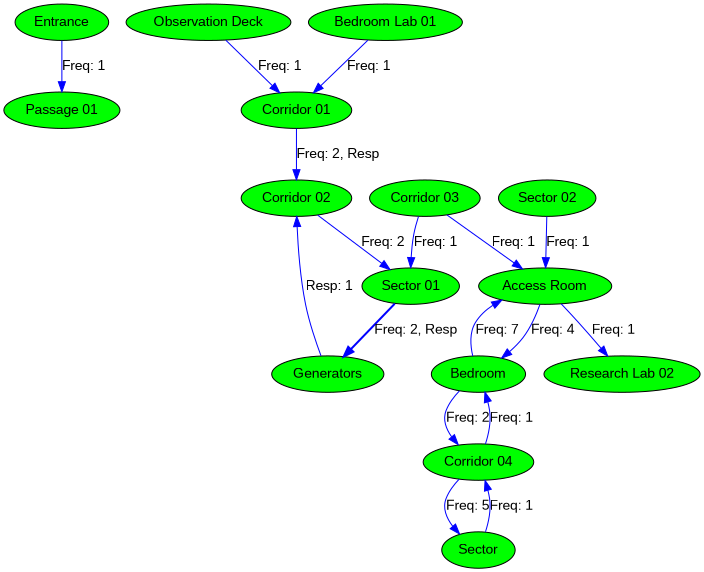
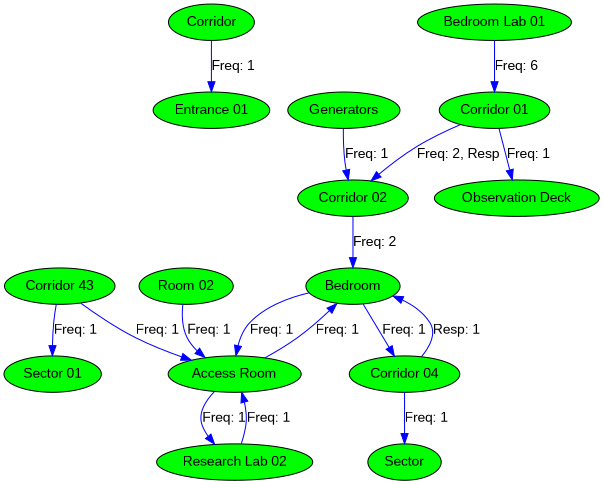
(62, 22) -> (211, 22)
(249, 63) -> (504, 149)
(369, 66) -> (516, 66)
(62, 110) -> (211, 110)
(425, 198) -> (60, 286)
(547, 198) -> (186, 286)
(350, 239) -> (353, 237)
(329, 286) -> (367, 154)
(373, 326) -> none
(497, 330) -> (272, 330)
(553, 330) -> (337, 330)
(468, 418) -> (404, 330)
(511, 418) -> (457, 330)
none -> (246, 423)
(468, 506) -> (426, 418)
(490, 511) -> none
